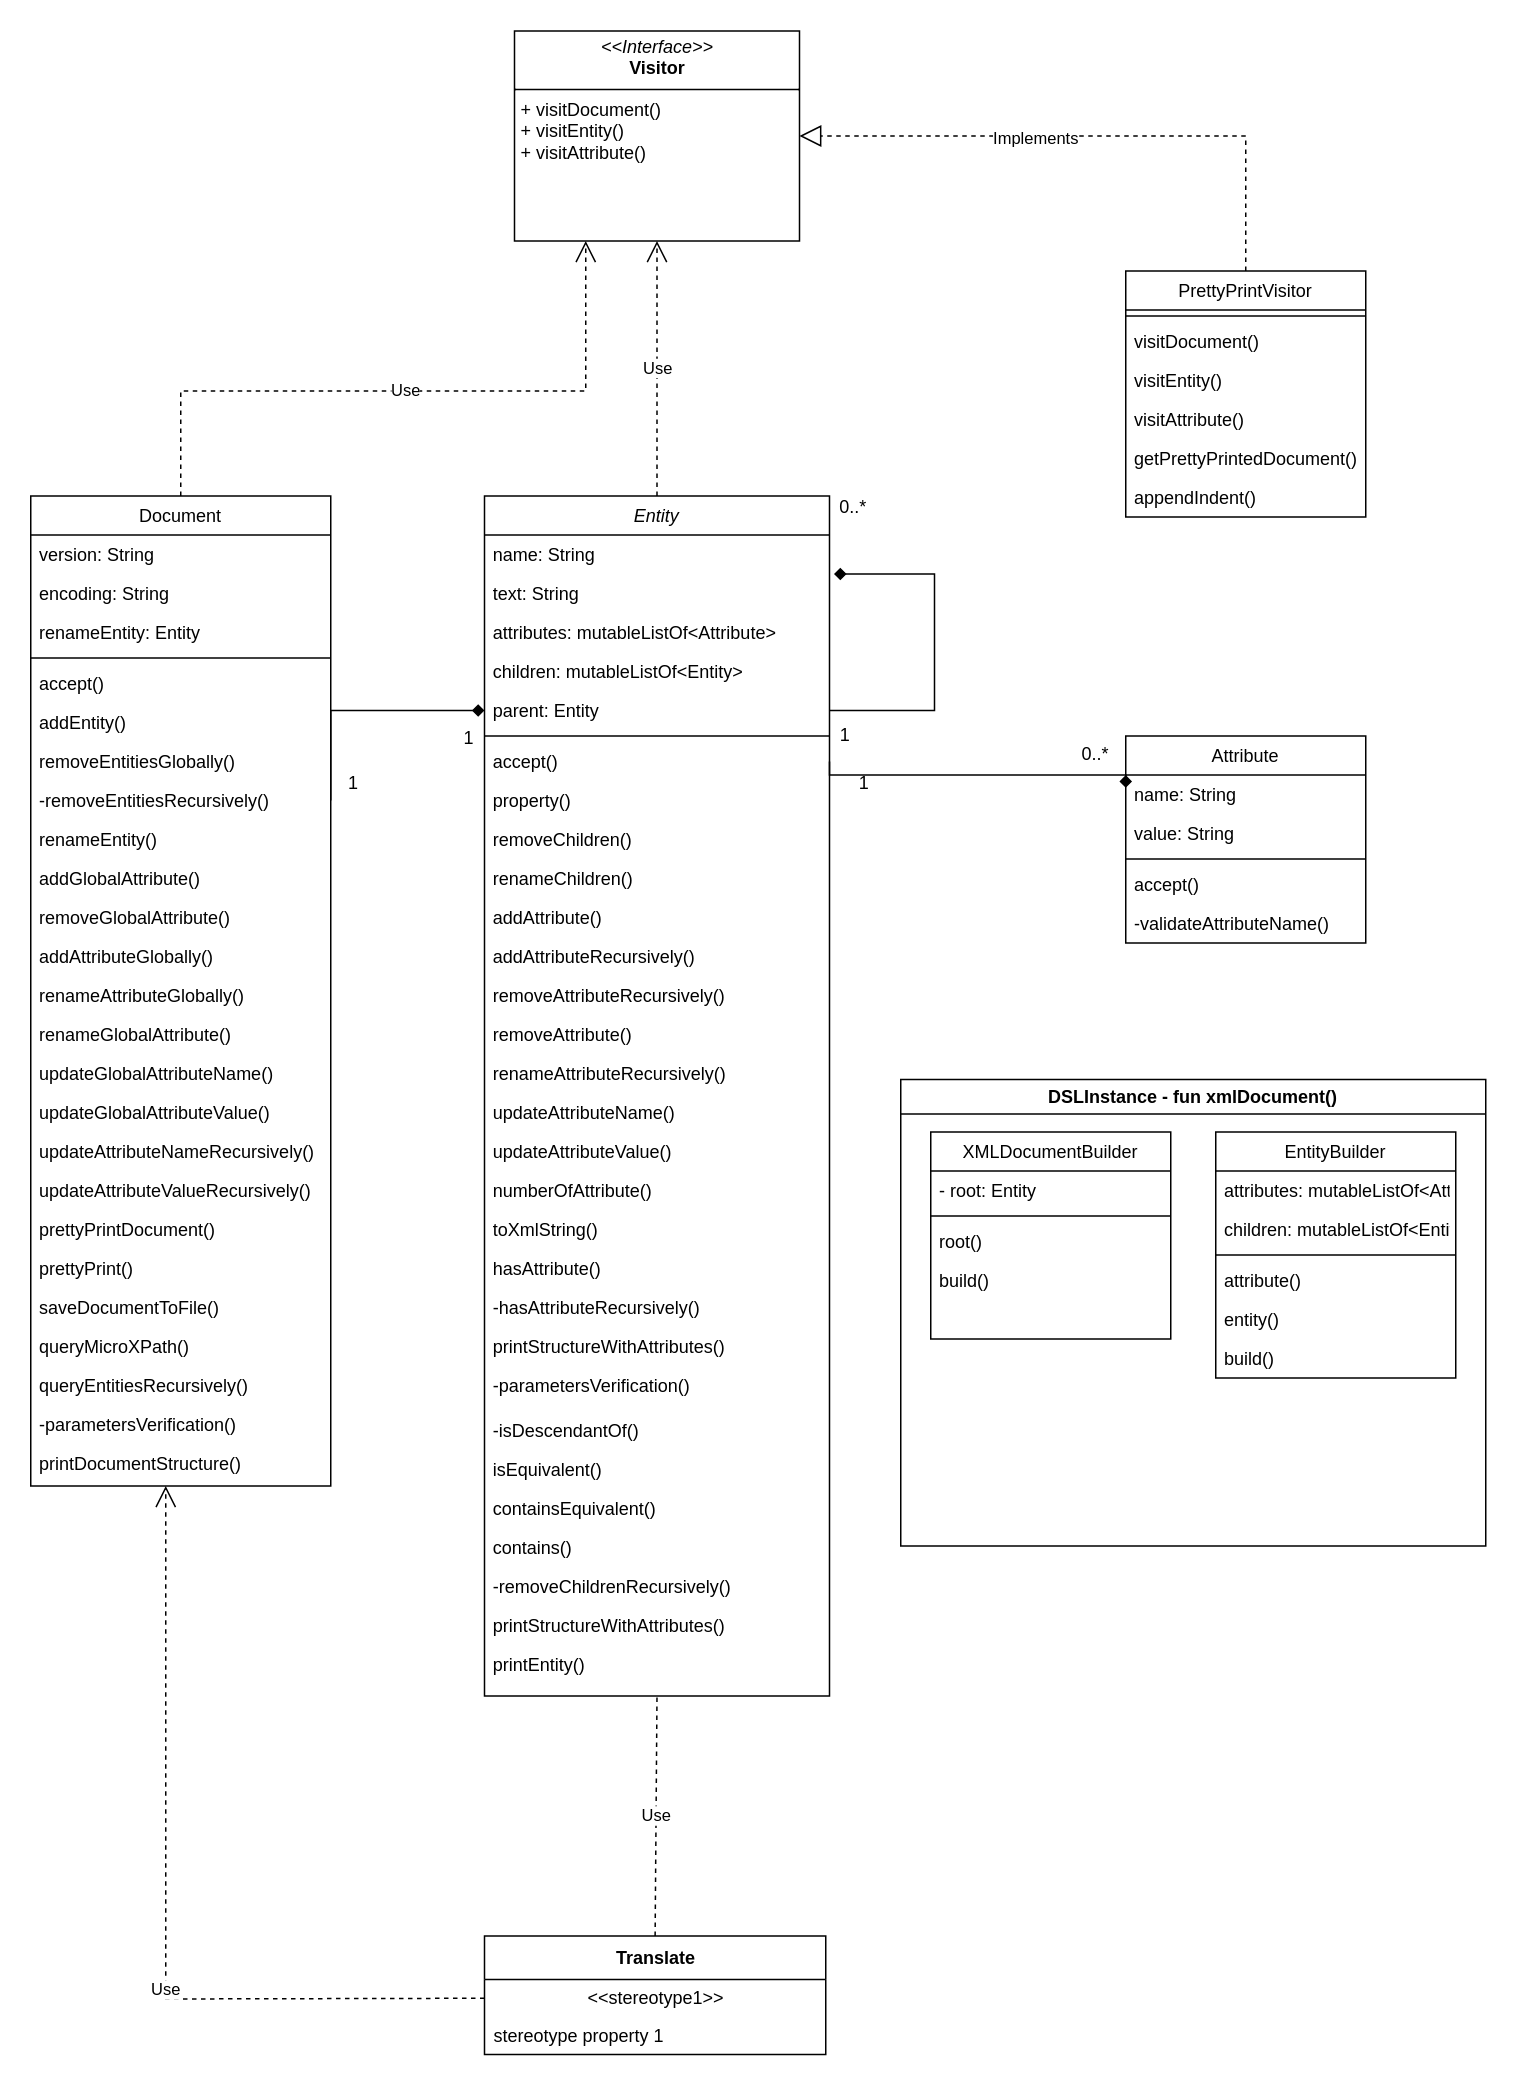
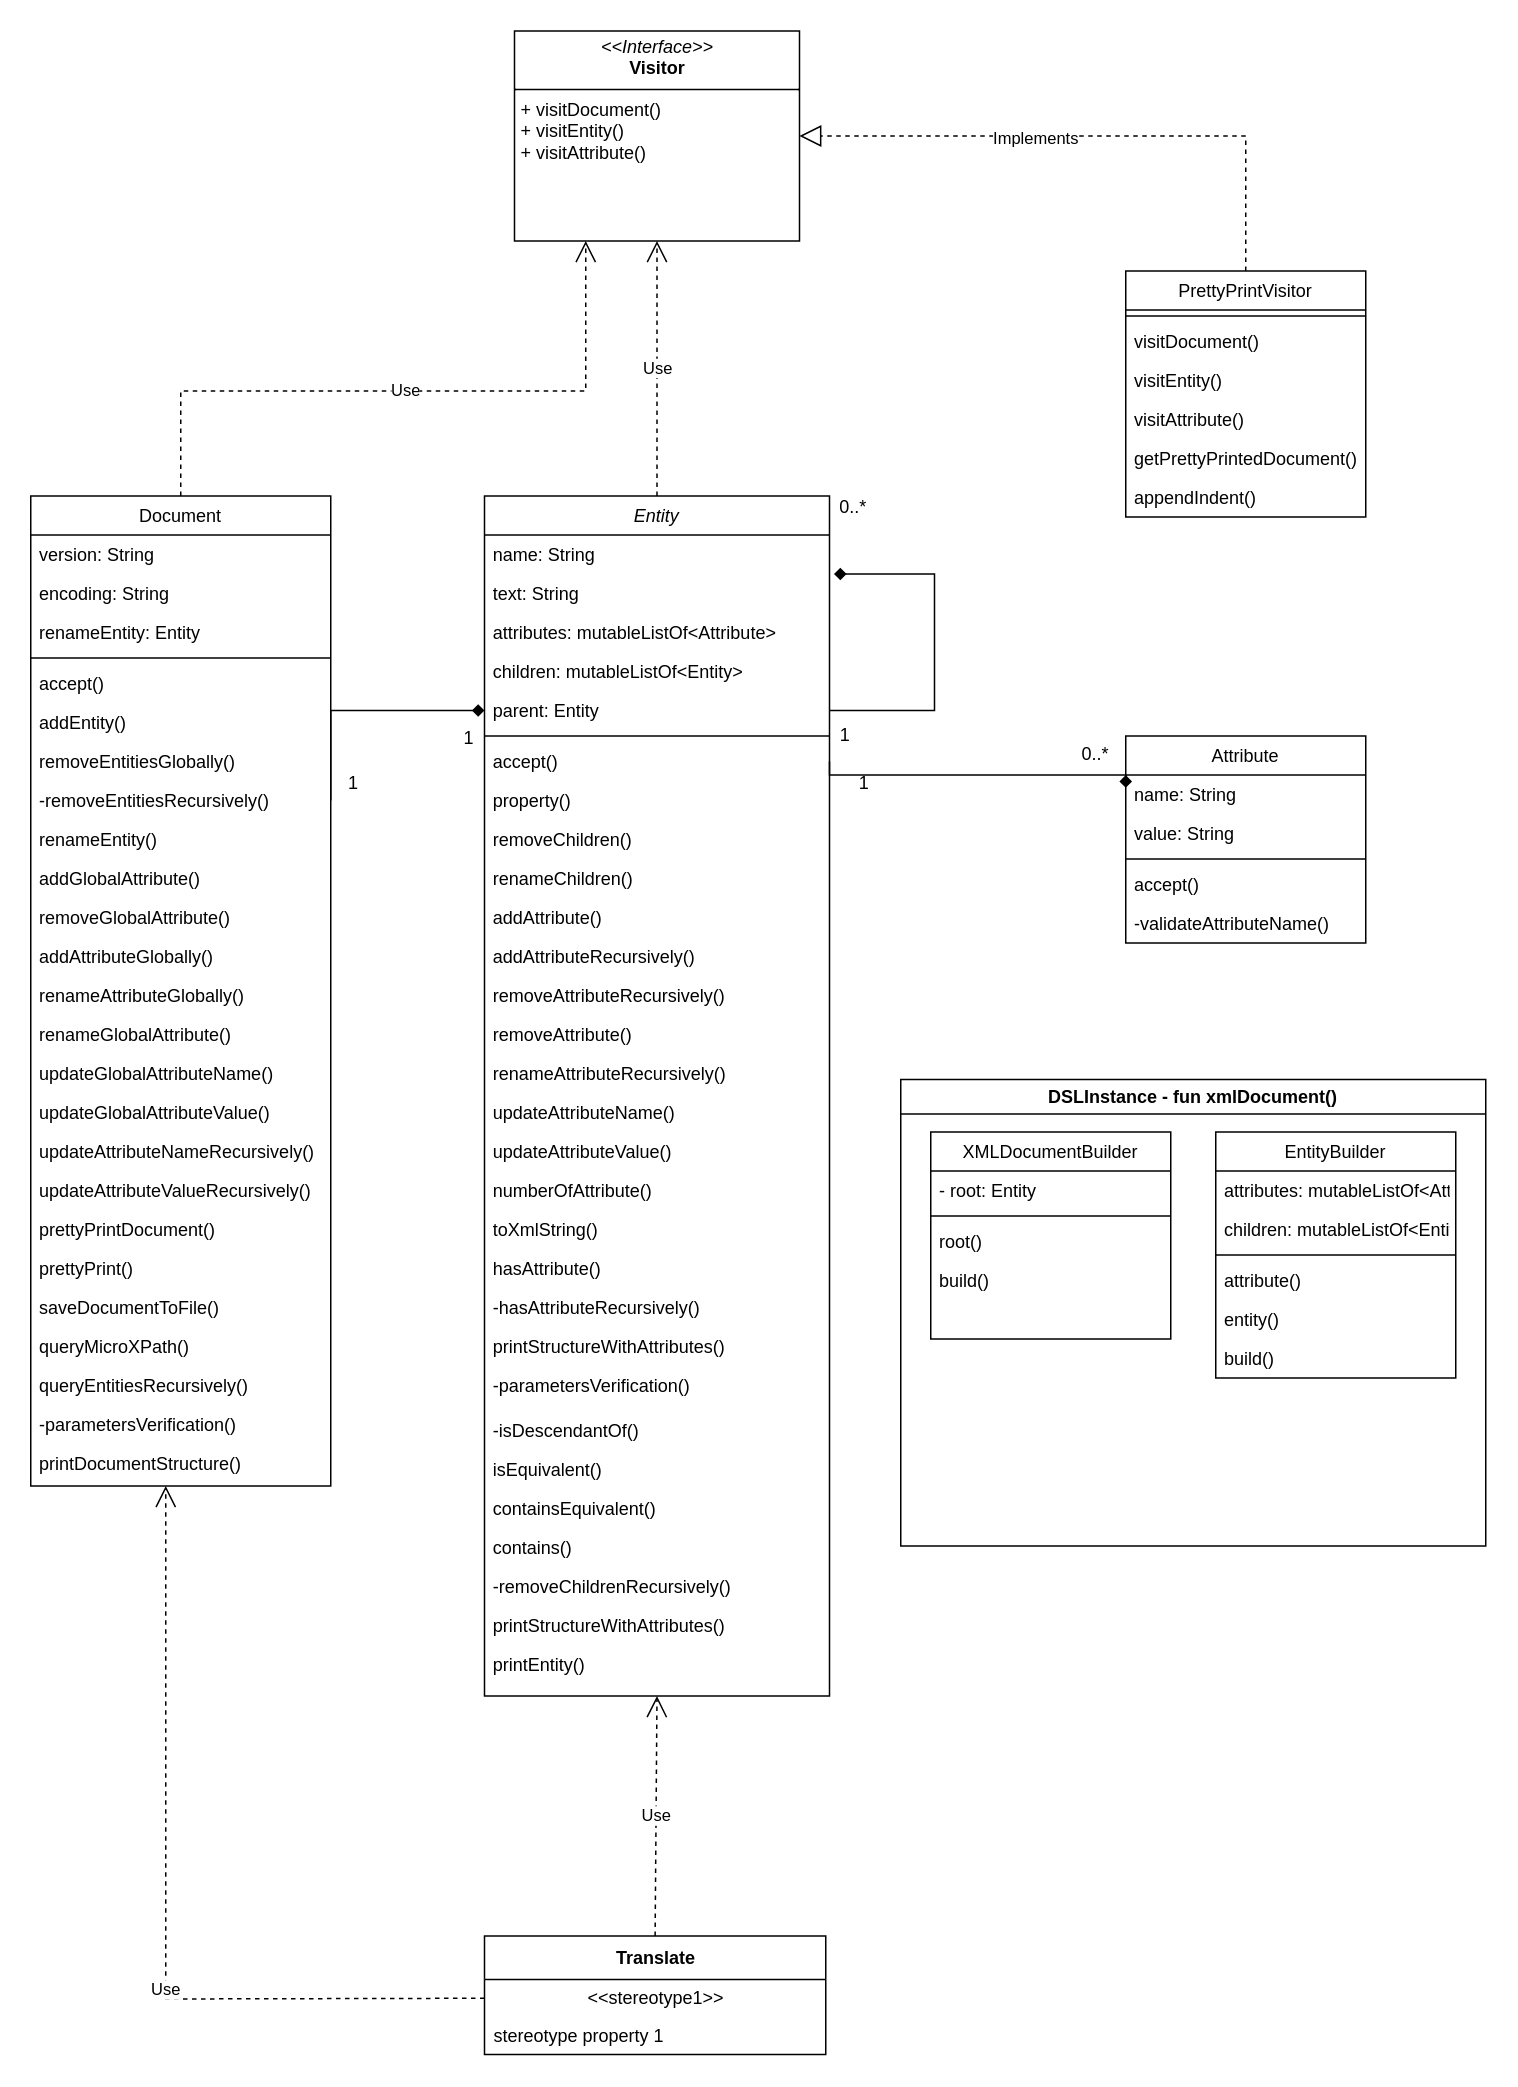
(657, 1702) -> (657, 1702)
